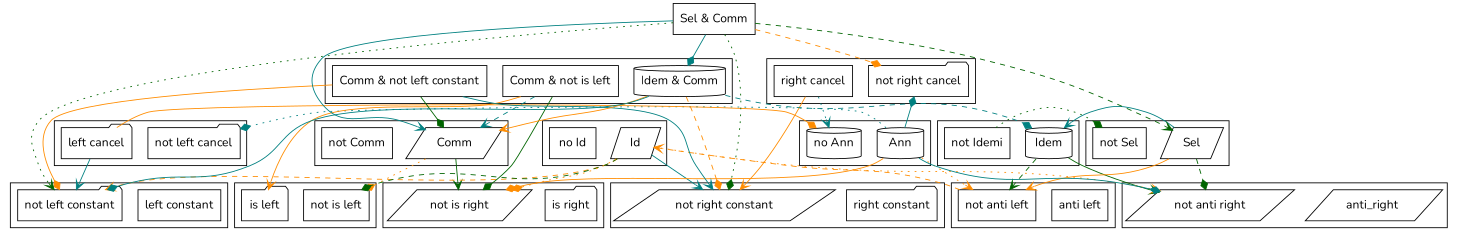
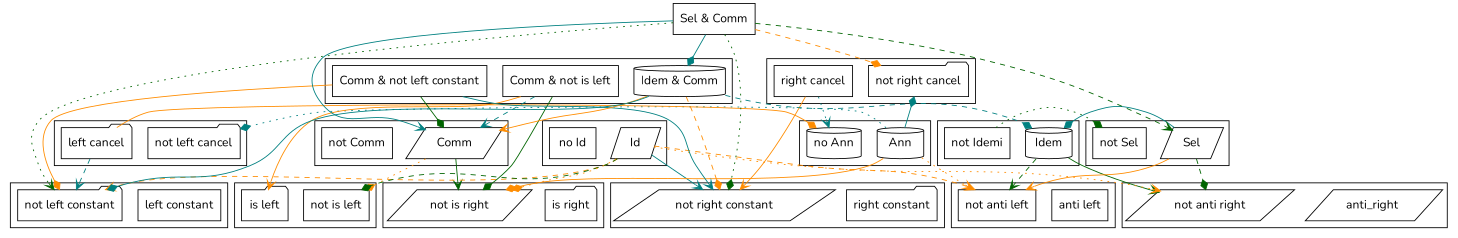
(1110, 107) -> (1110, 107)
(812, 168) -> (811, 166)
(85, 171) -> (85, 171)
(1033, 179) -> none
